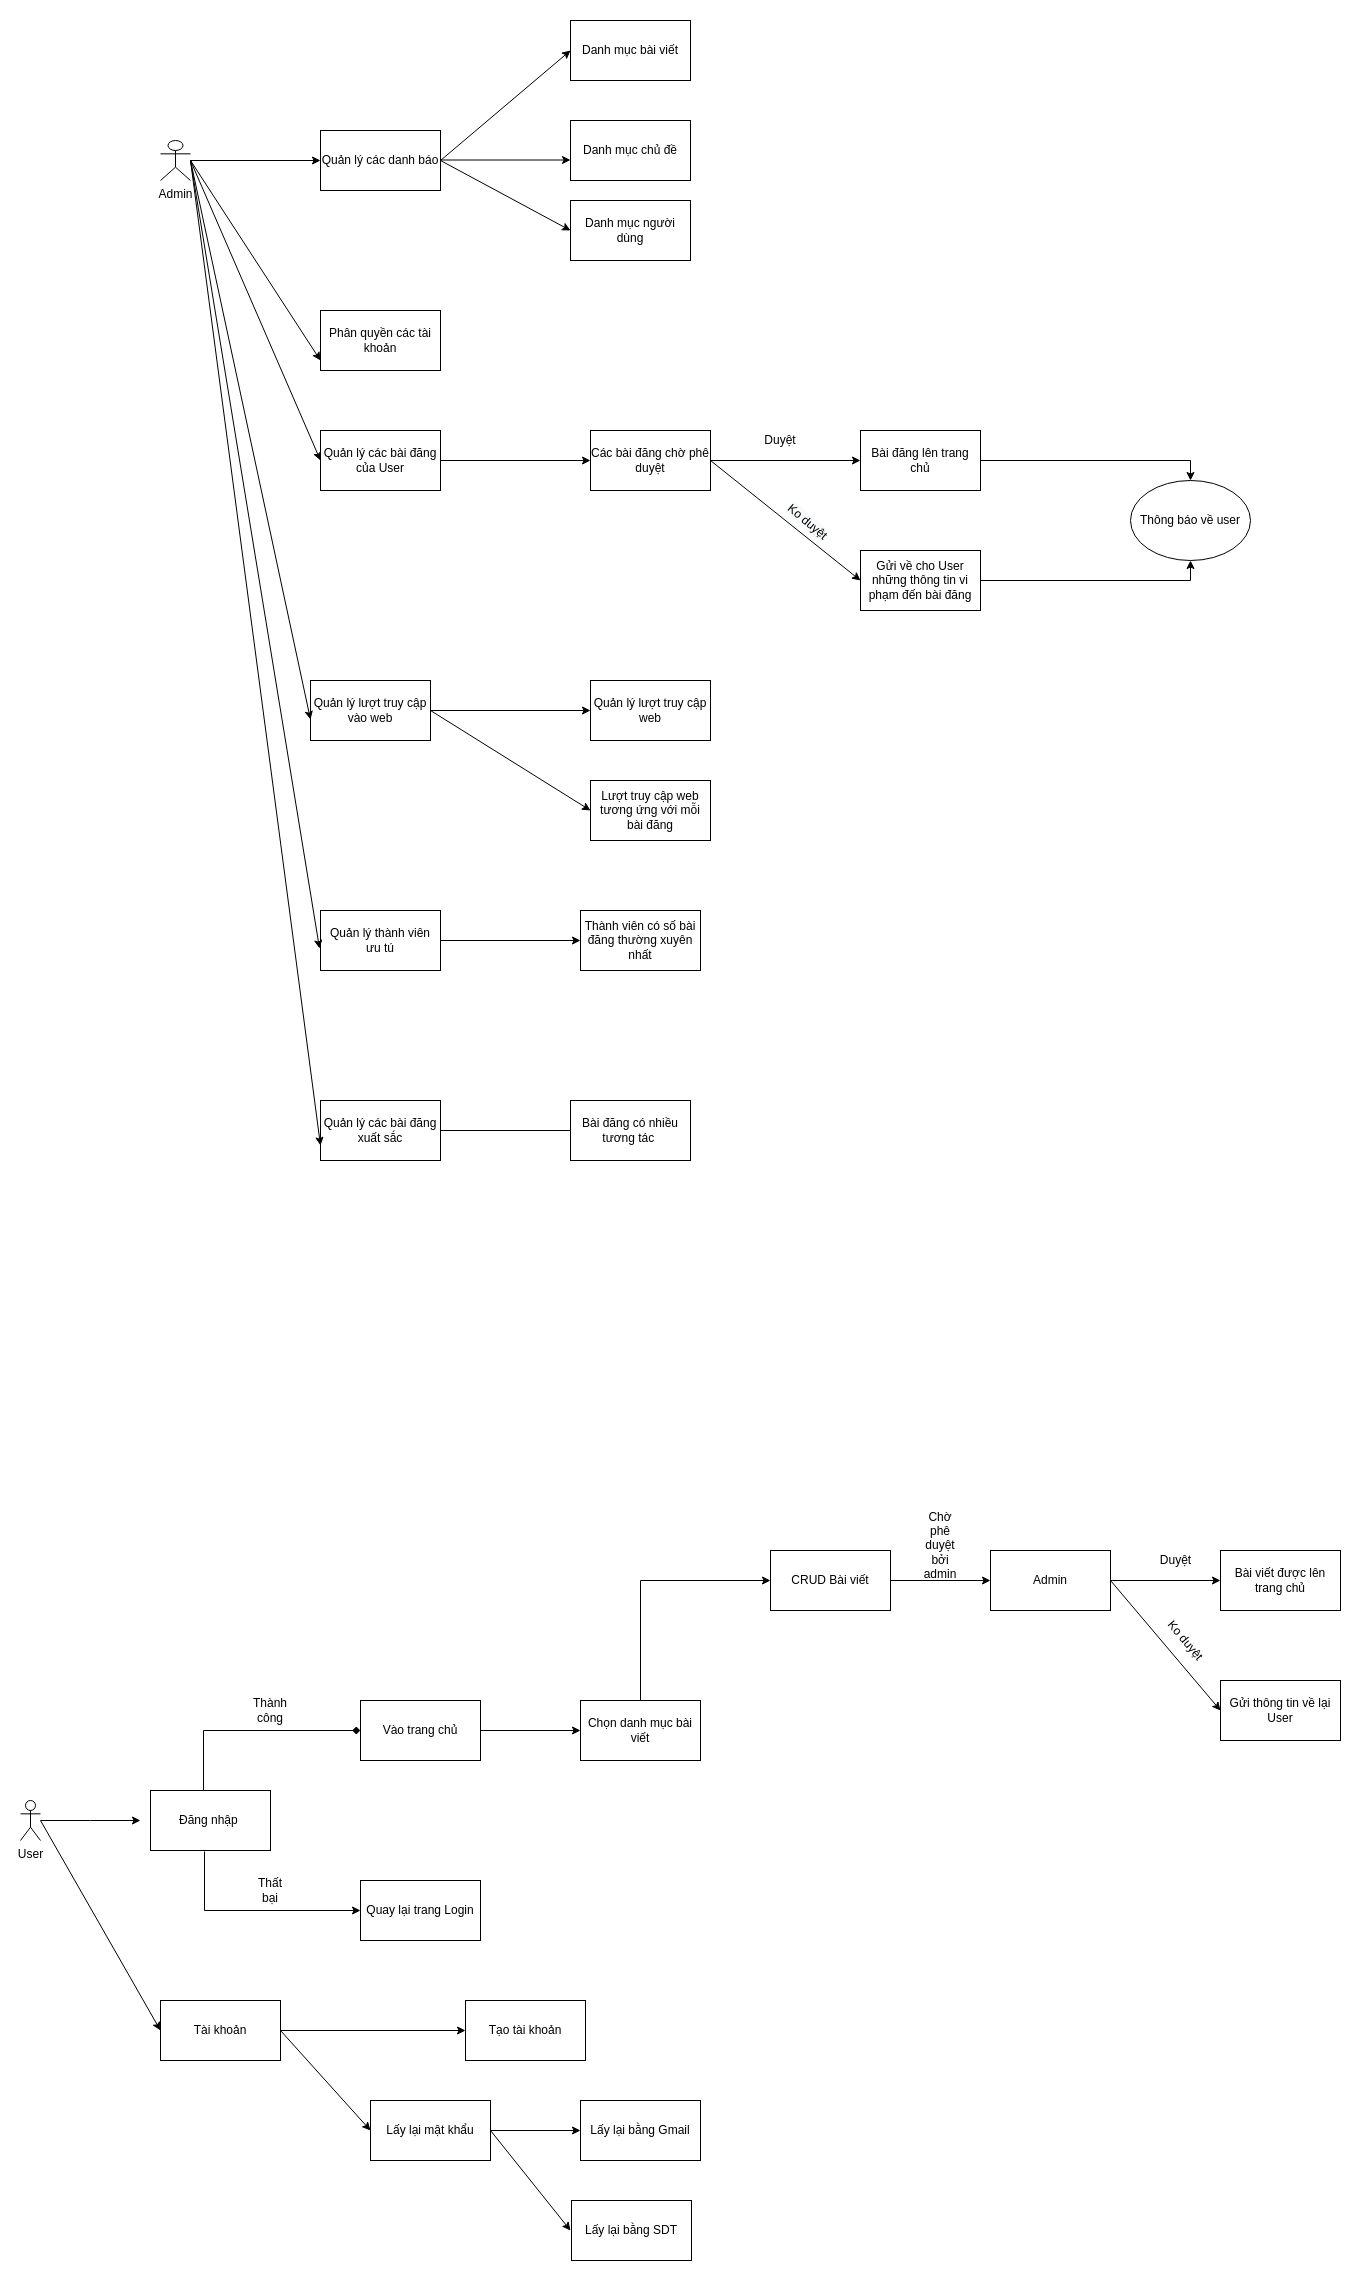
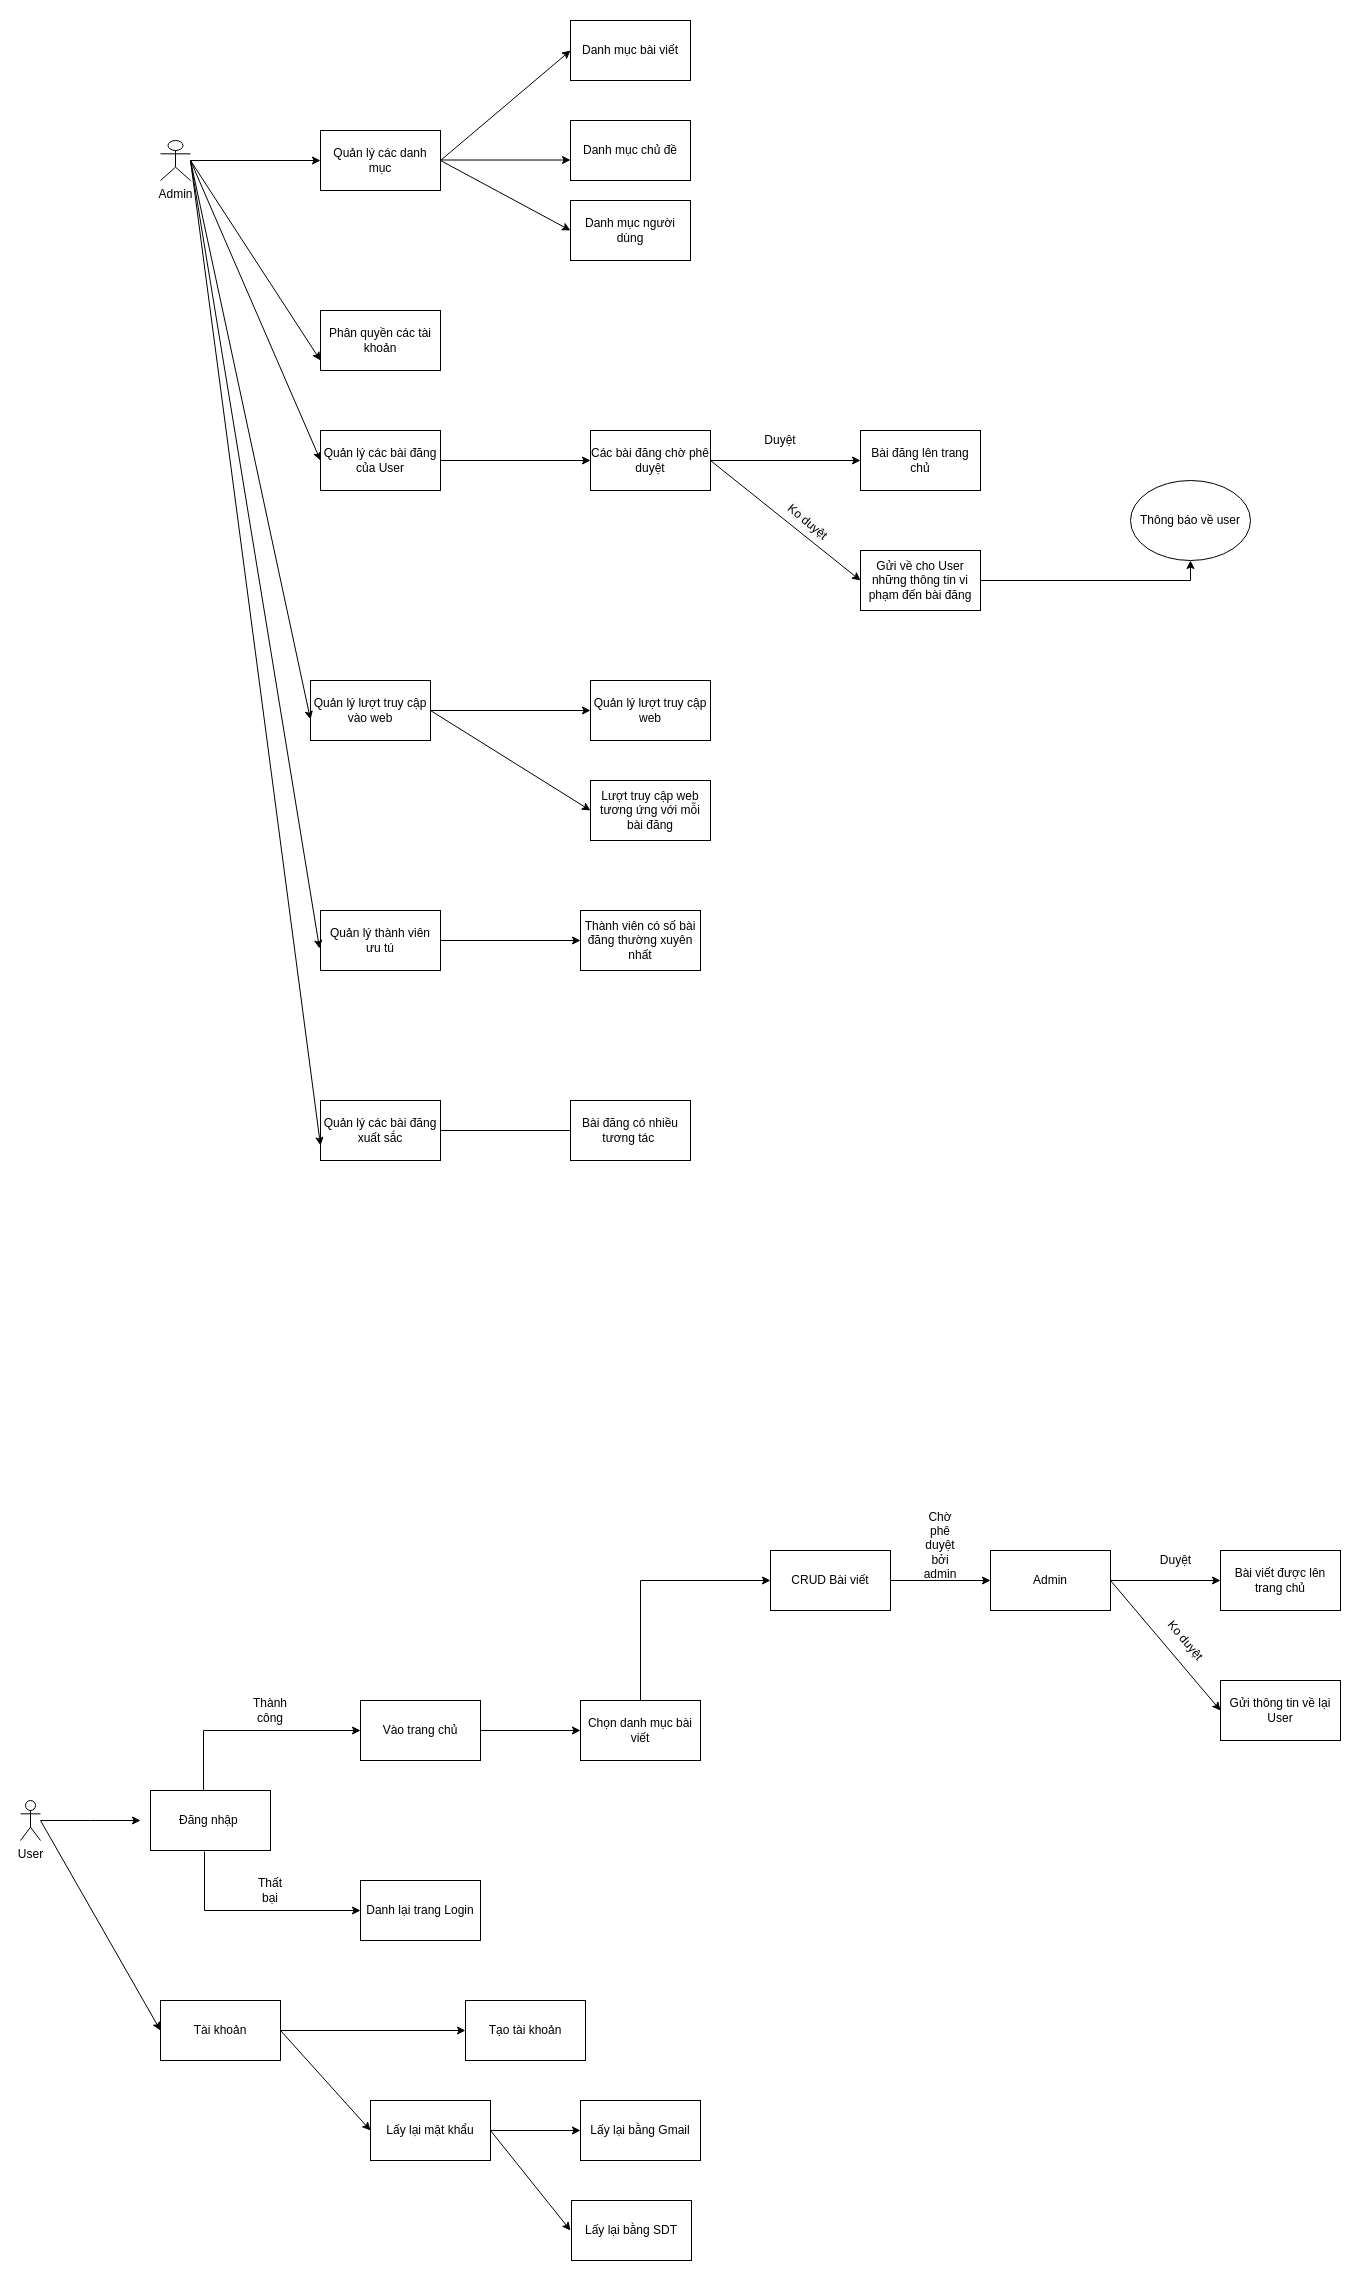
(381, 161) -> (381, 161)
(1092, 461) -> none
(352, 1731) -> (352, 1731)
(421, 1911) -> (421, 1911)
